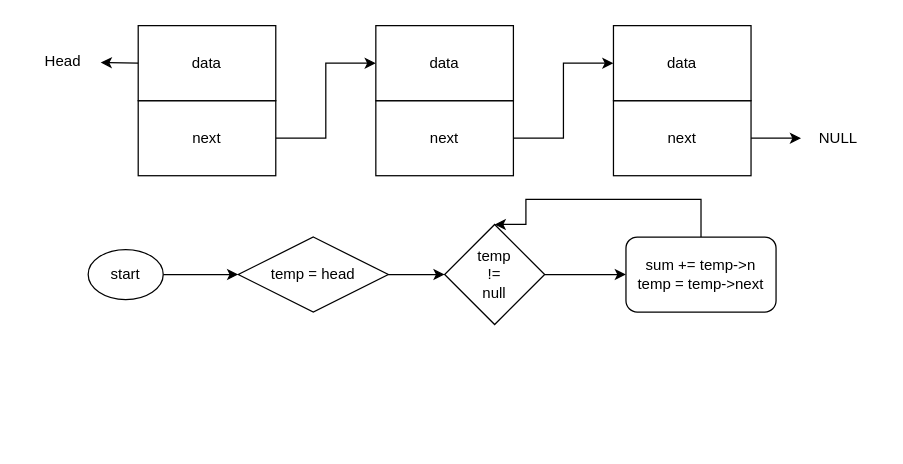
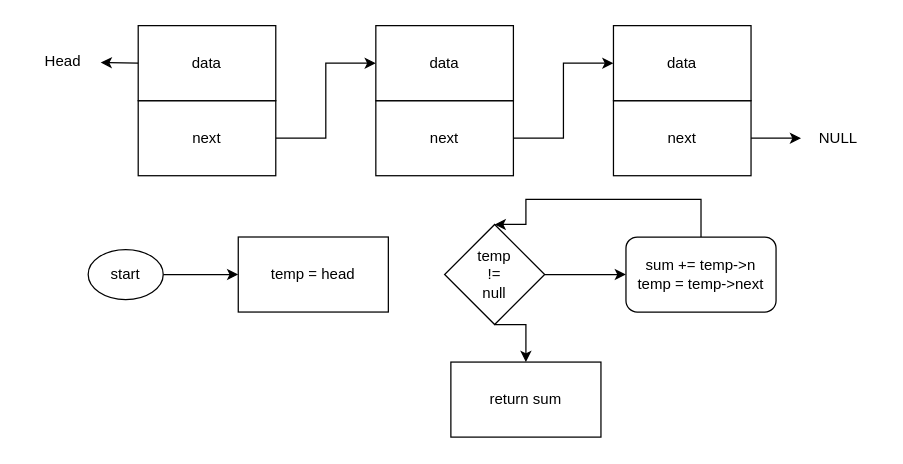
(313, 274) -> (313, 274)
(412, 274) -> none
none -> (525, 324)
none -> (526, 399)
